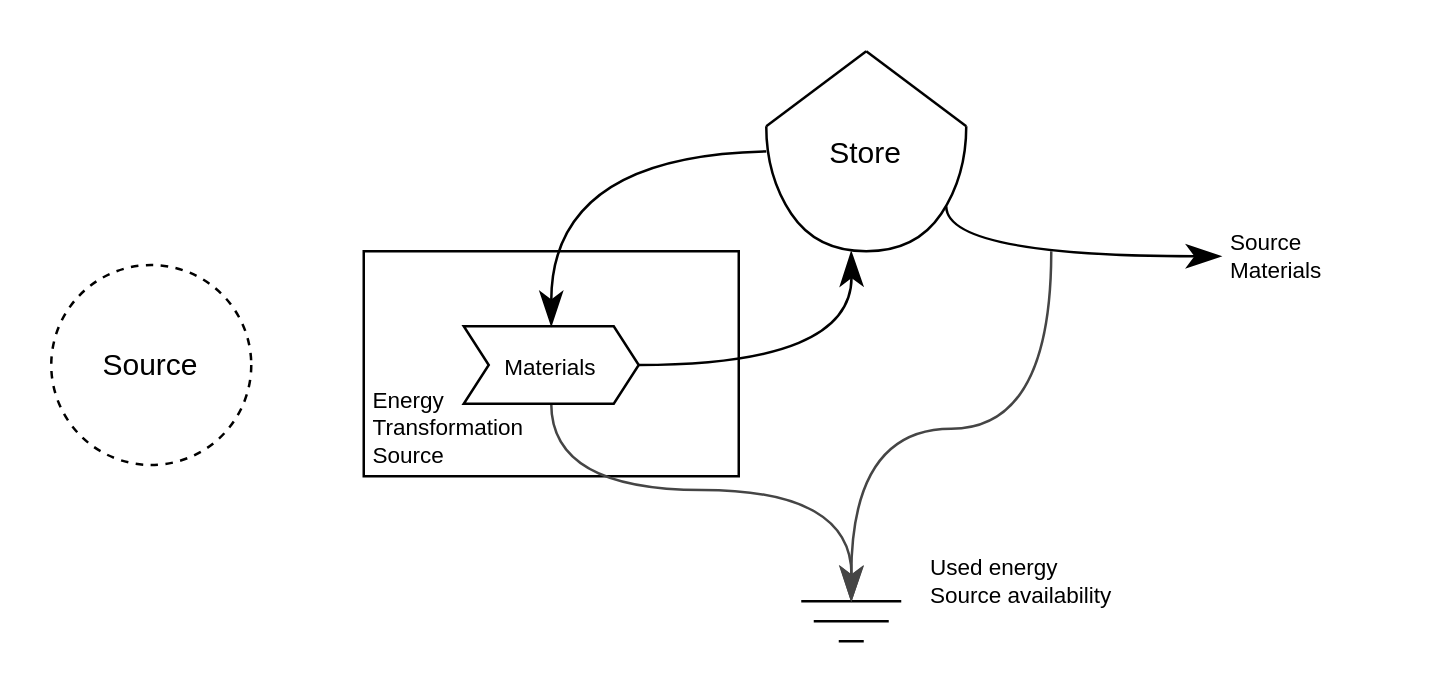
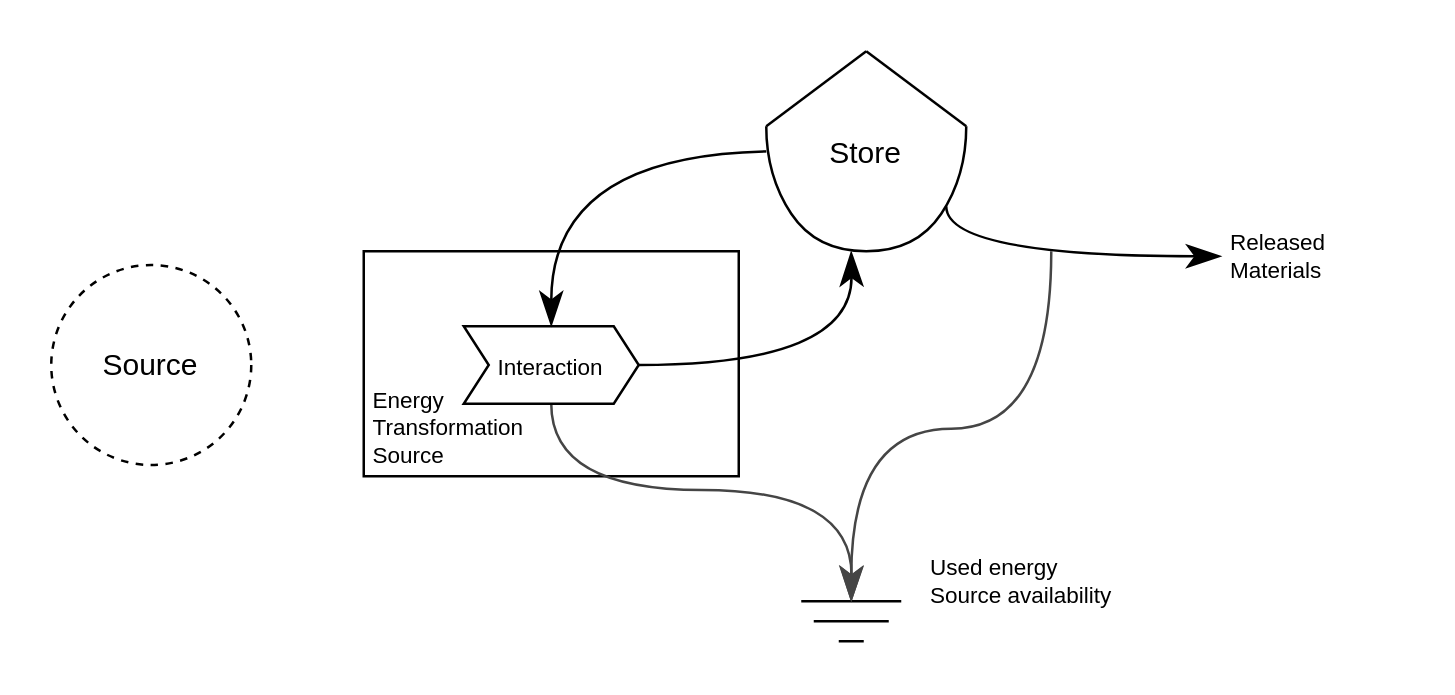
(1282, 256) -> (1282, 256)
(551, 366) -> (551, 366)
